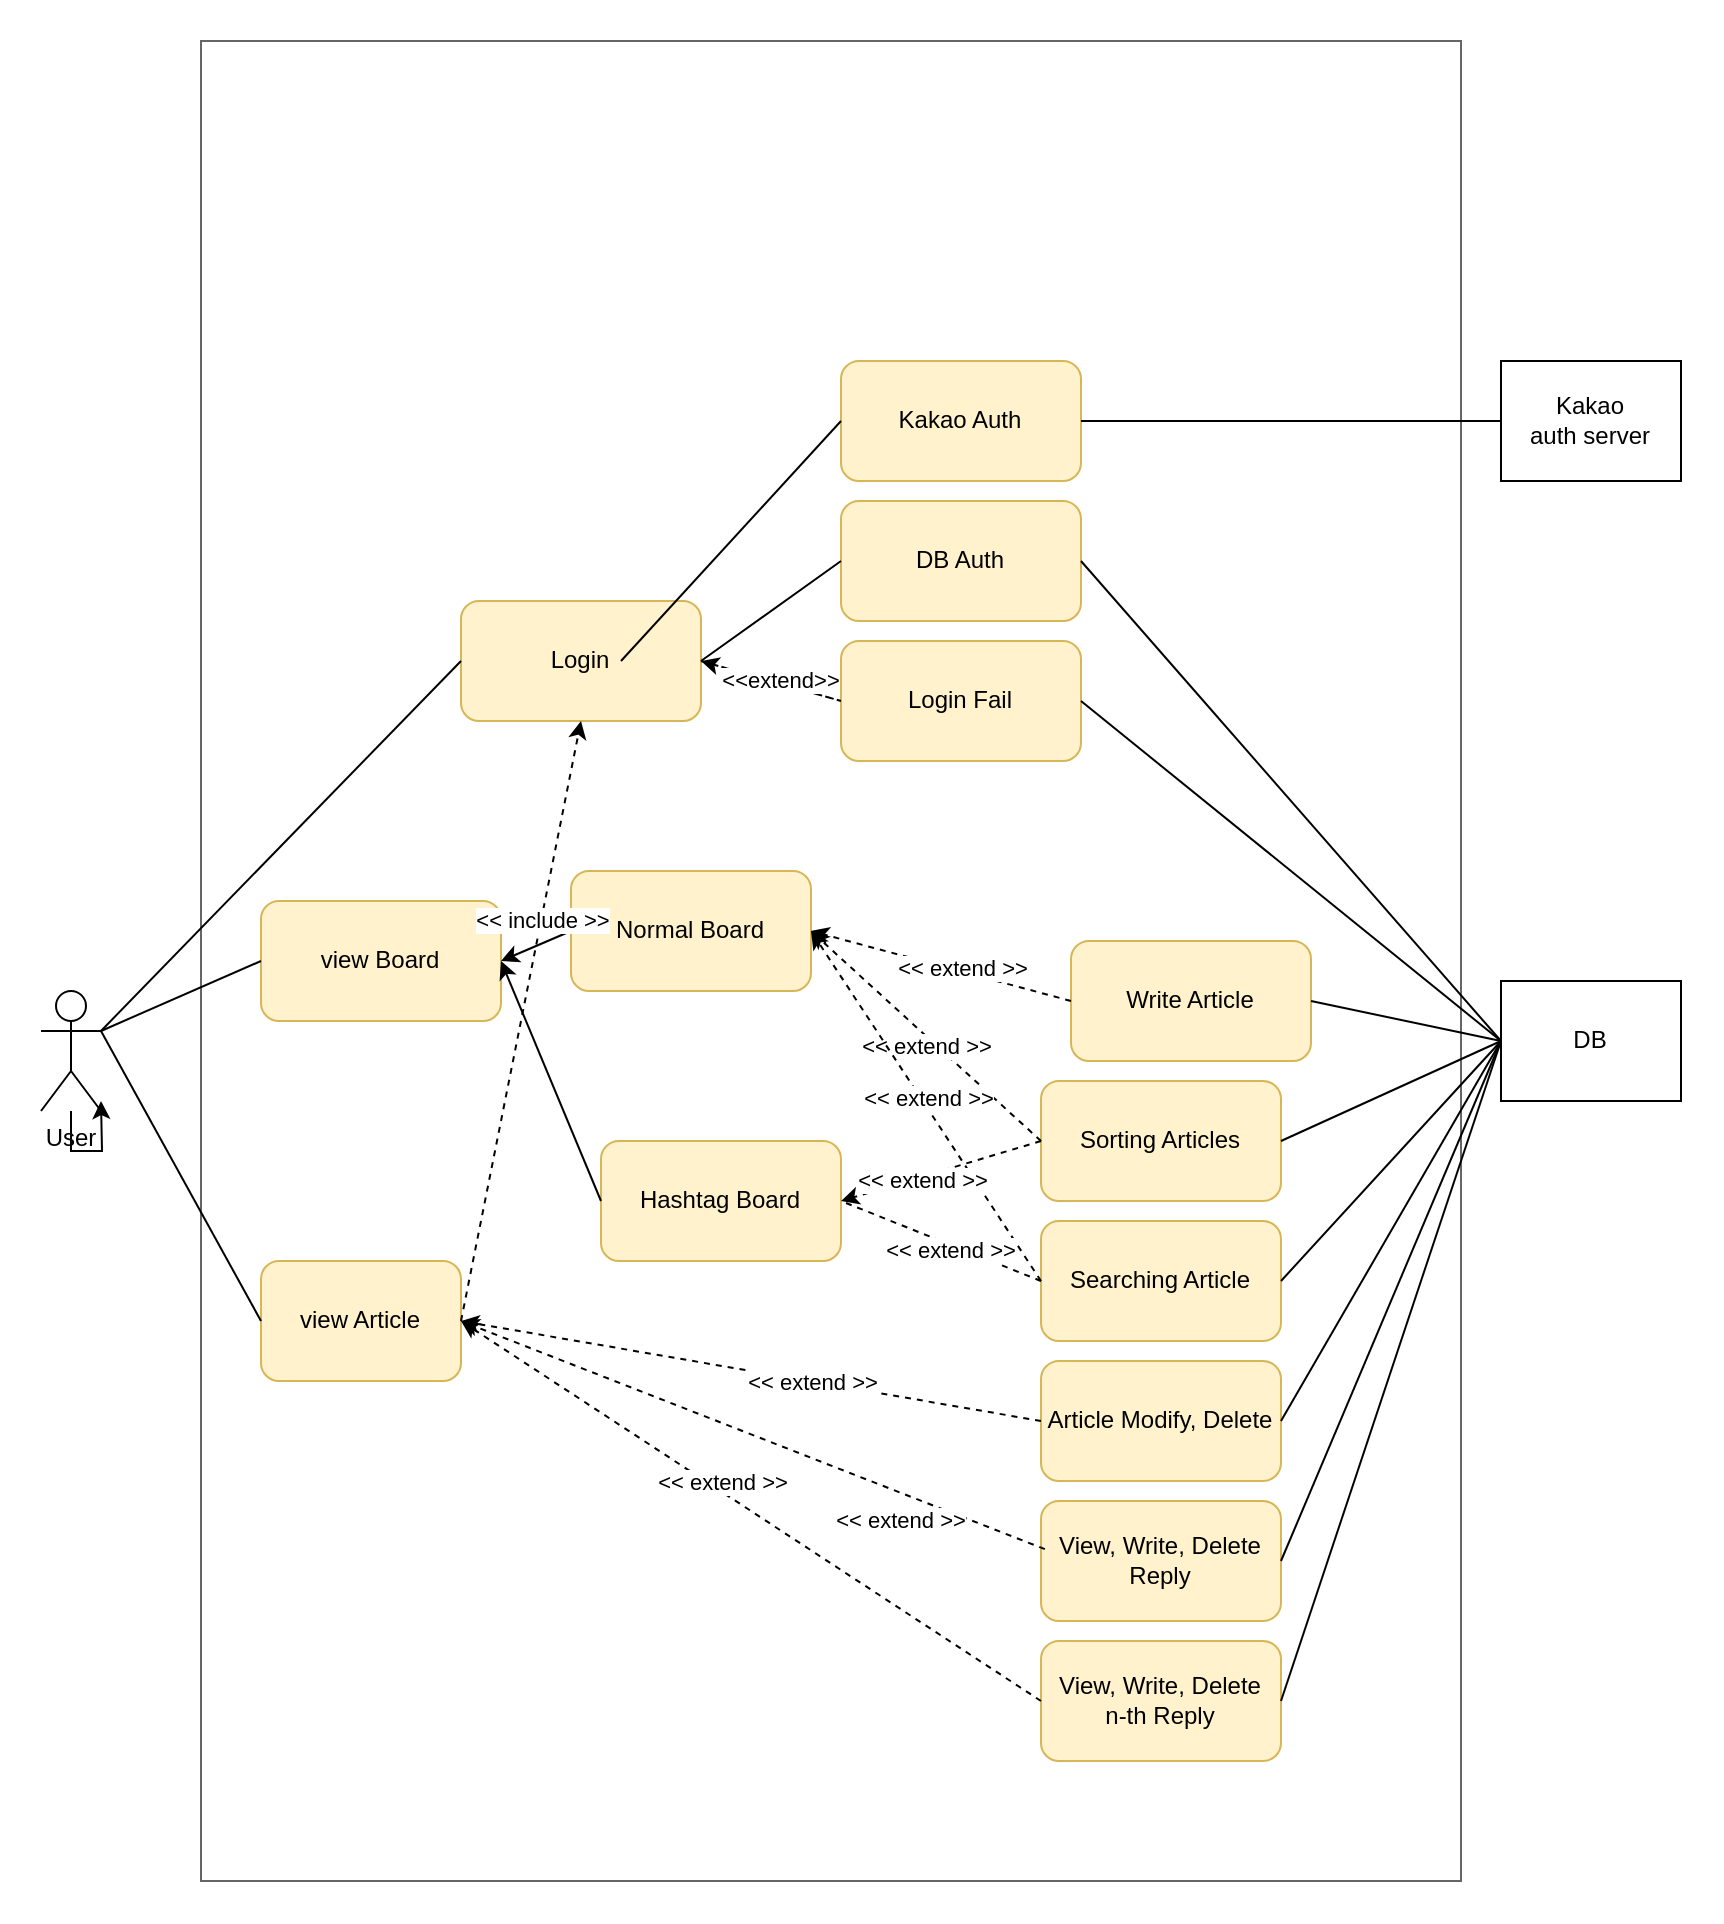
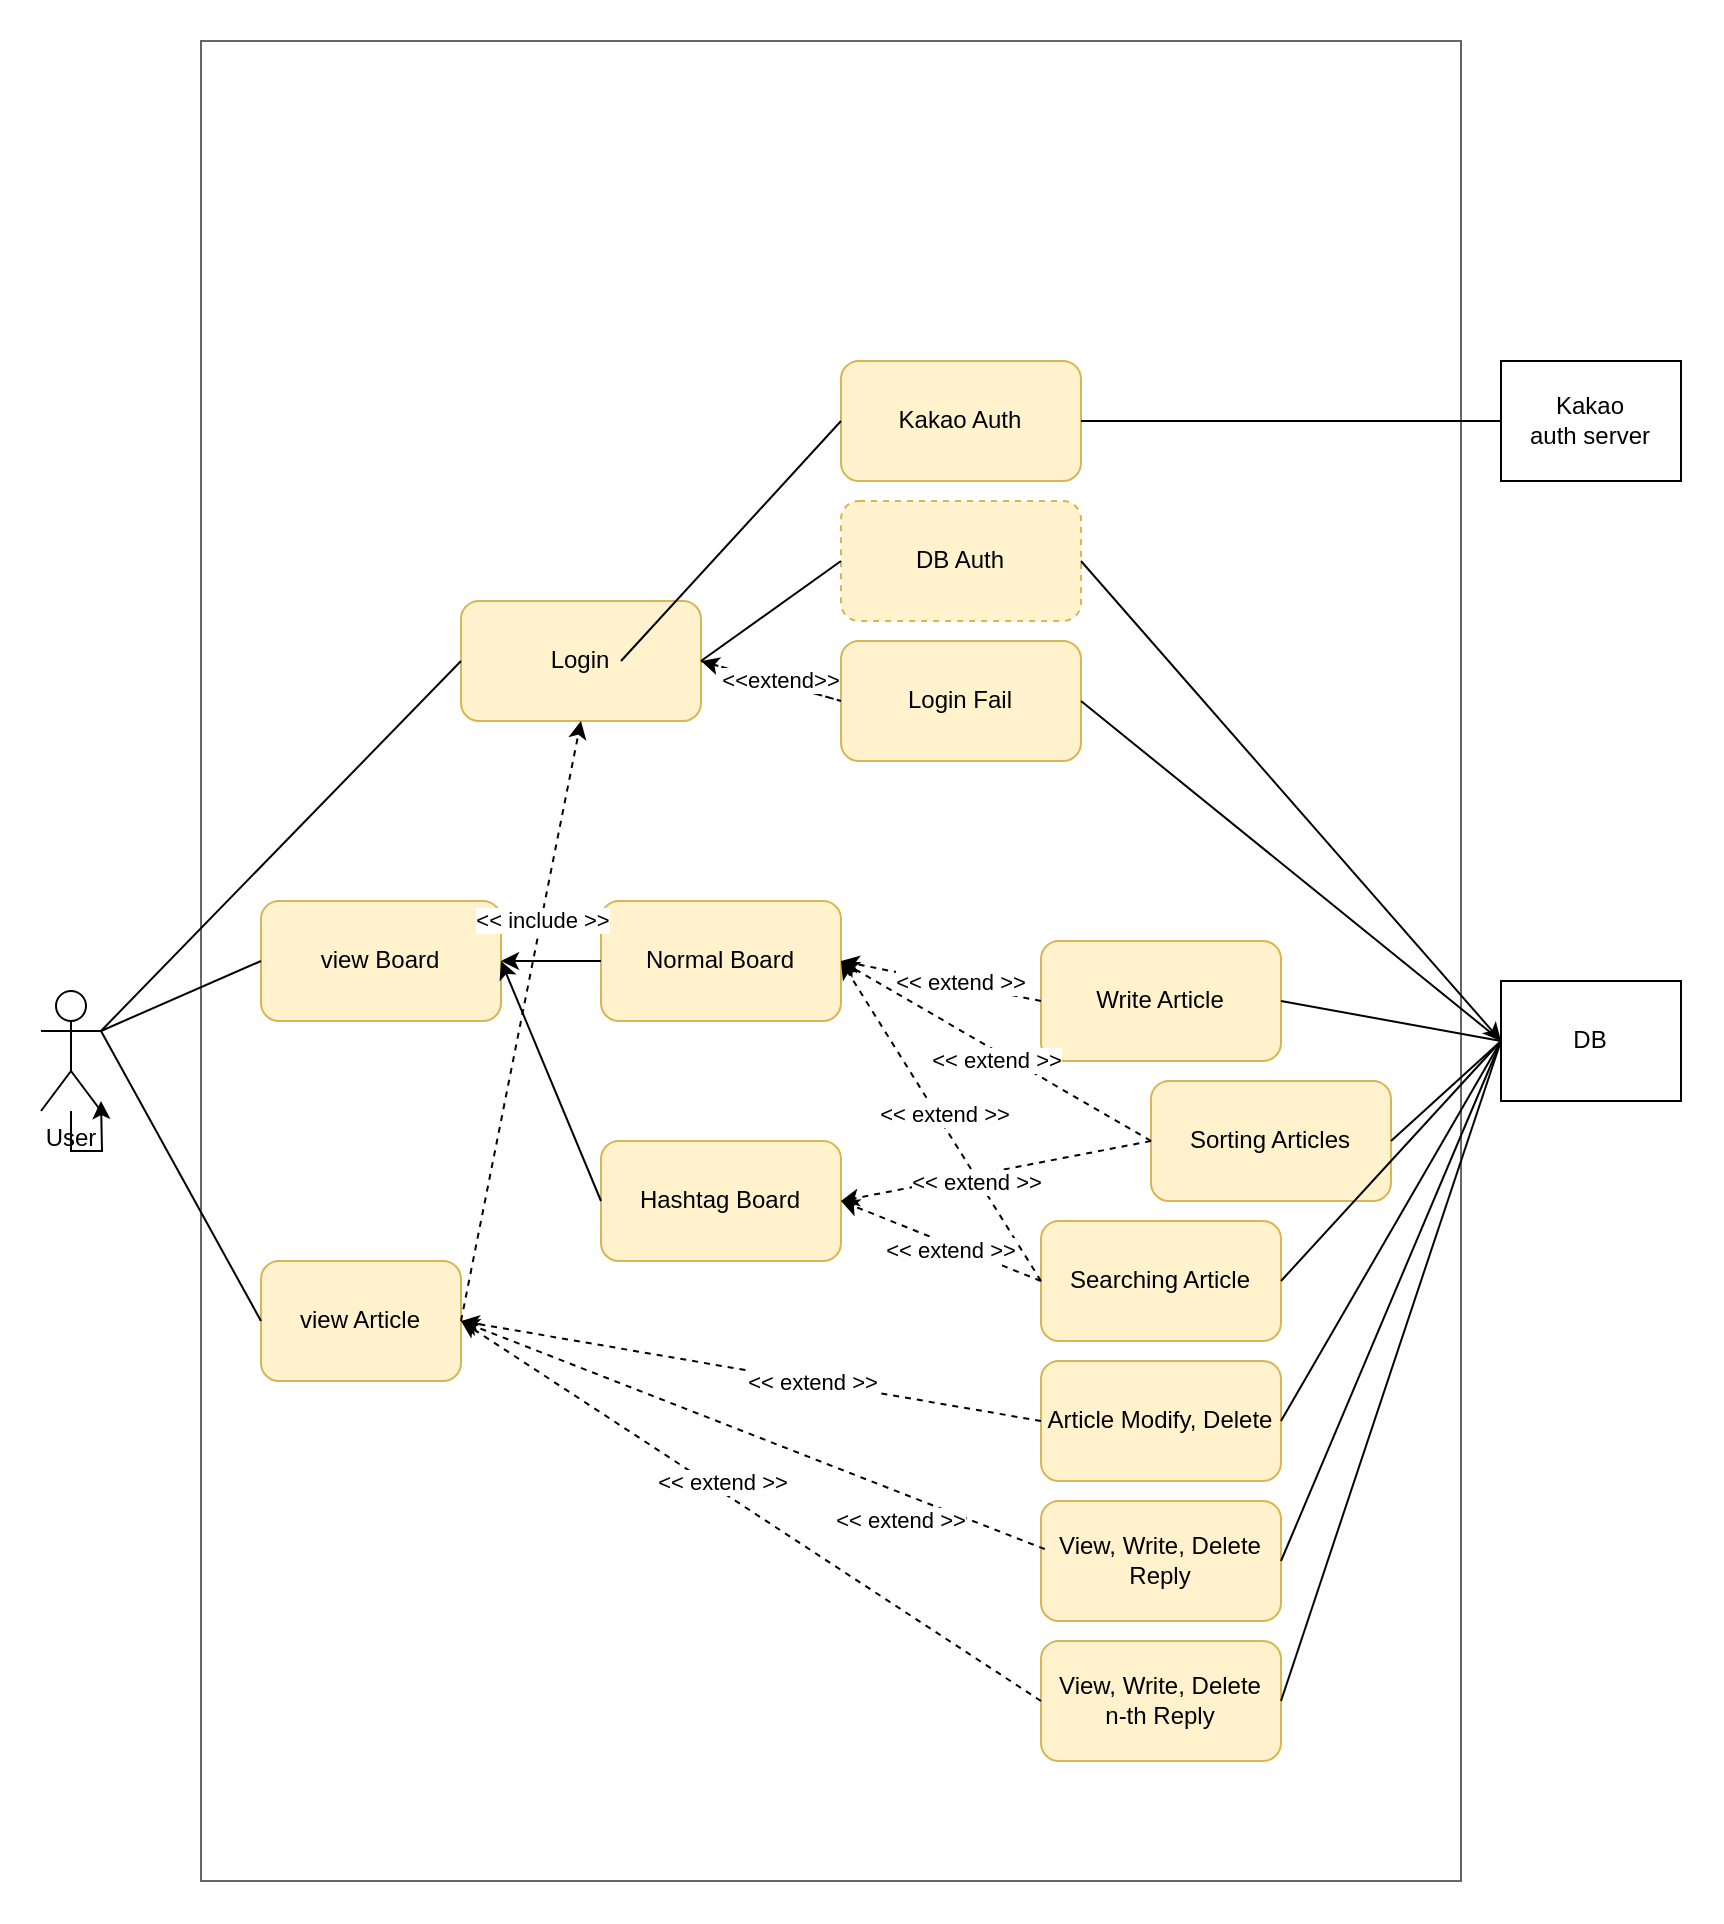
(961, 561) -> (961, 561)
(691, 931) -> (721, 961)
(1191, 1001) -> (1161, 1001)
(1490, 1028) -> (1490, 1028)
(1161, 1141) -> (1271, 1141)
(849, 1204) -> (855, 1206)
